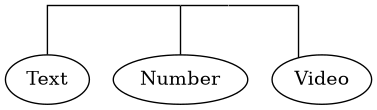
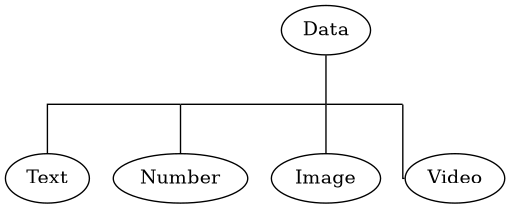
none -> (326, 30)
none -> (326, 178)
